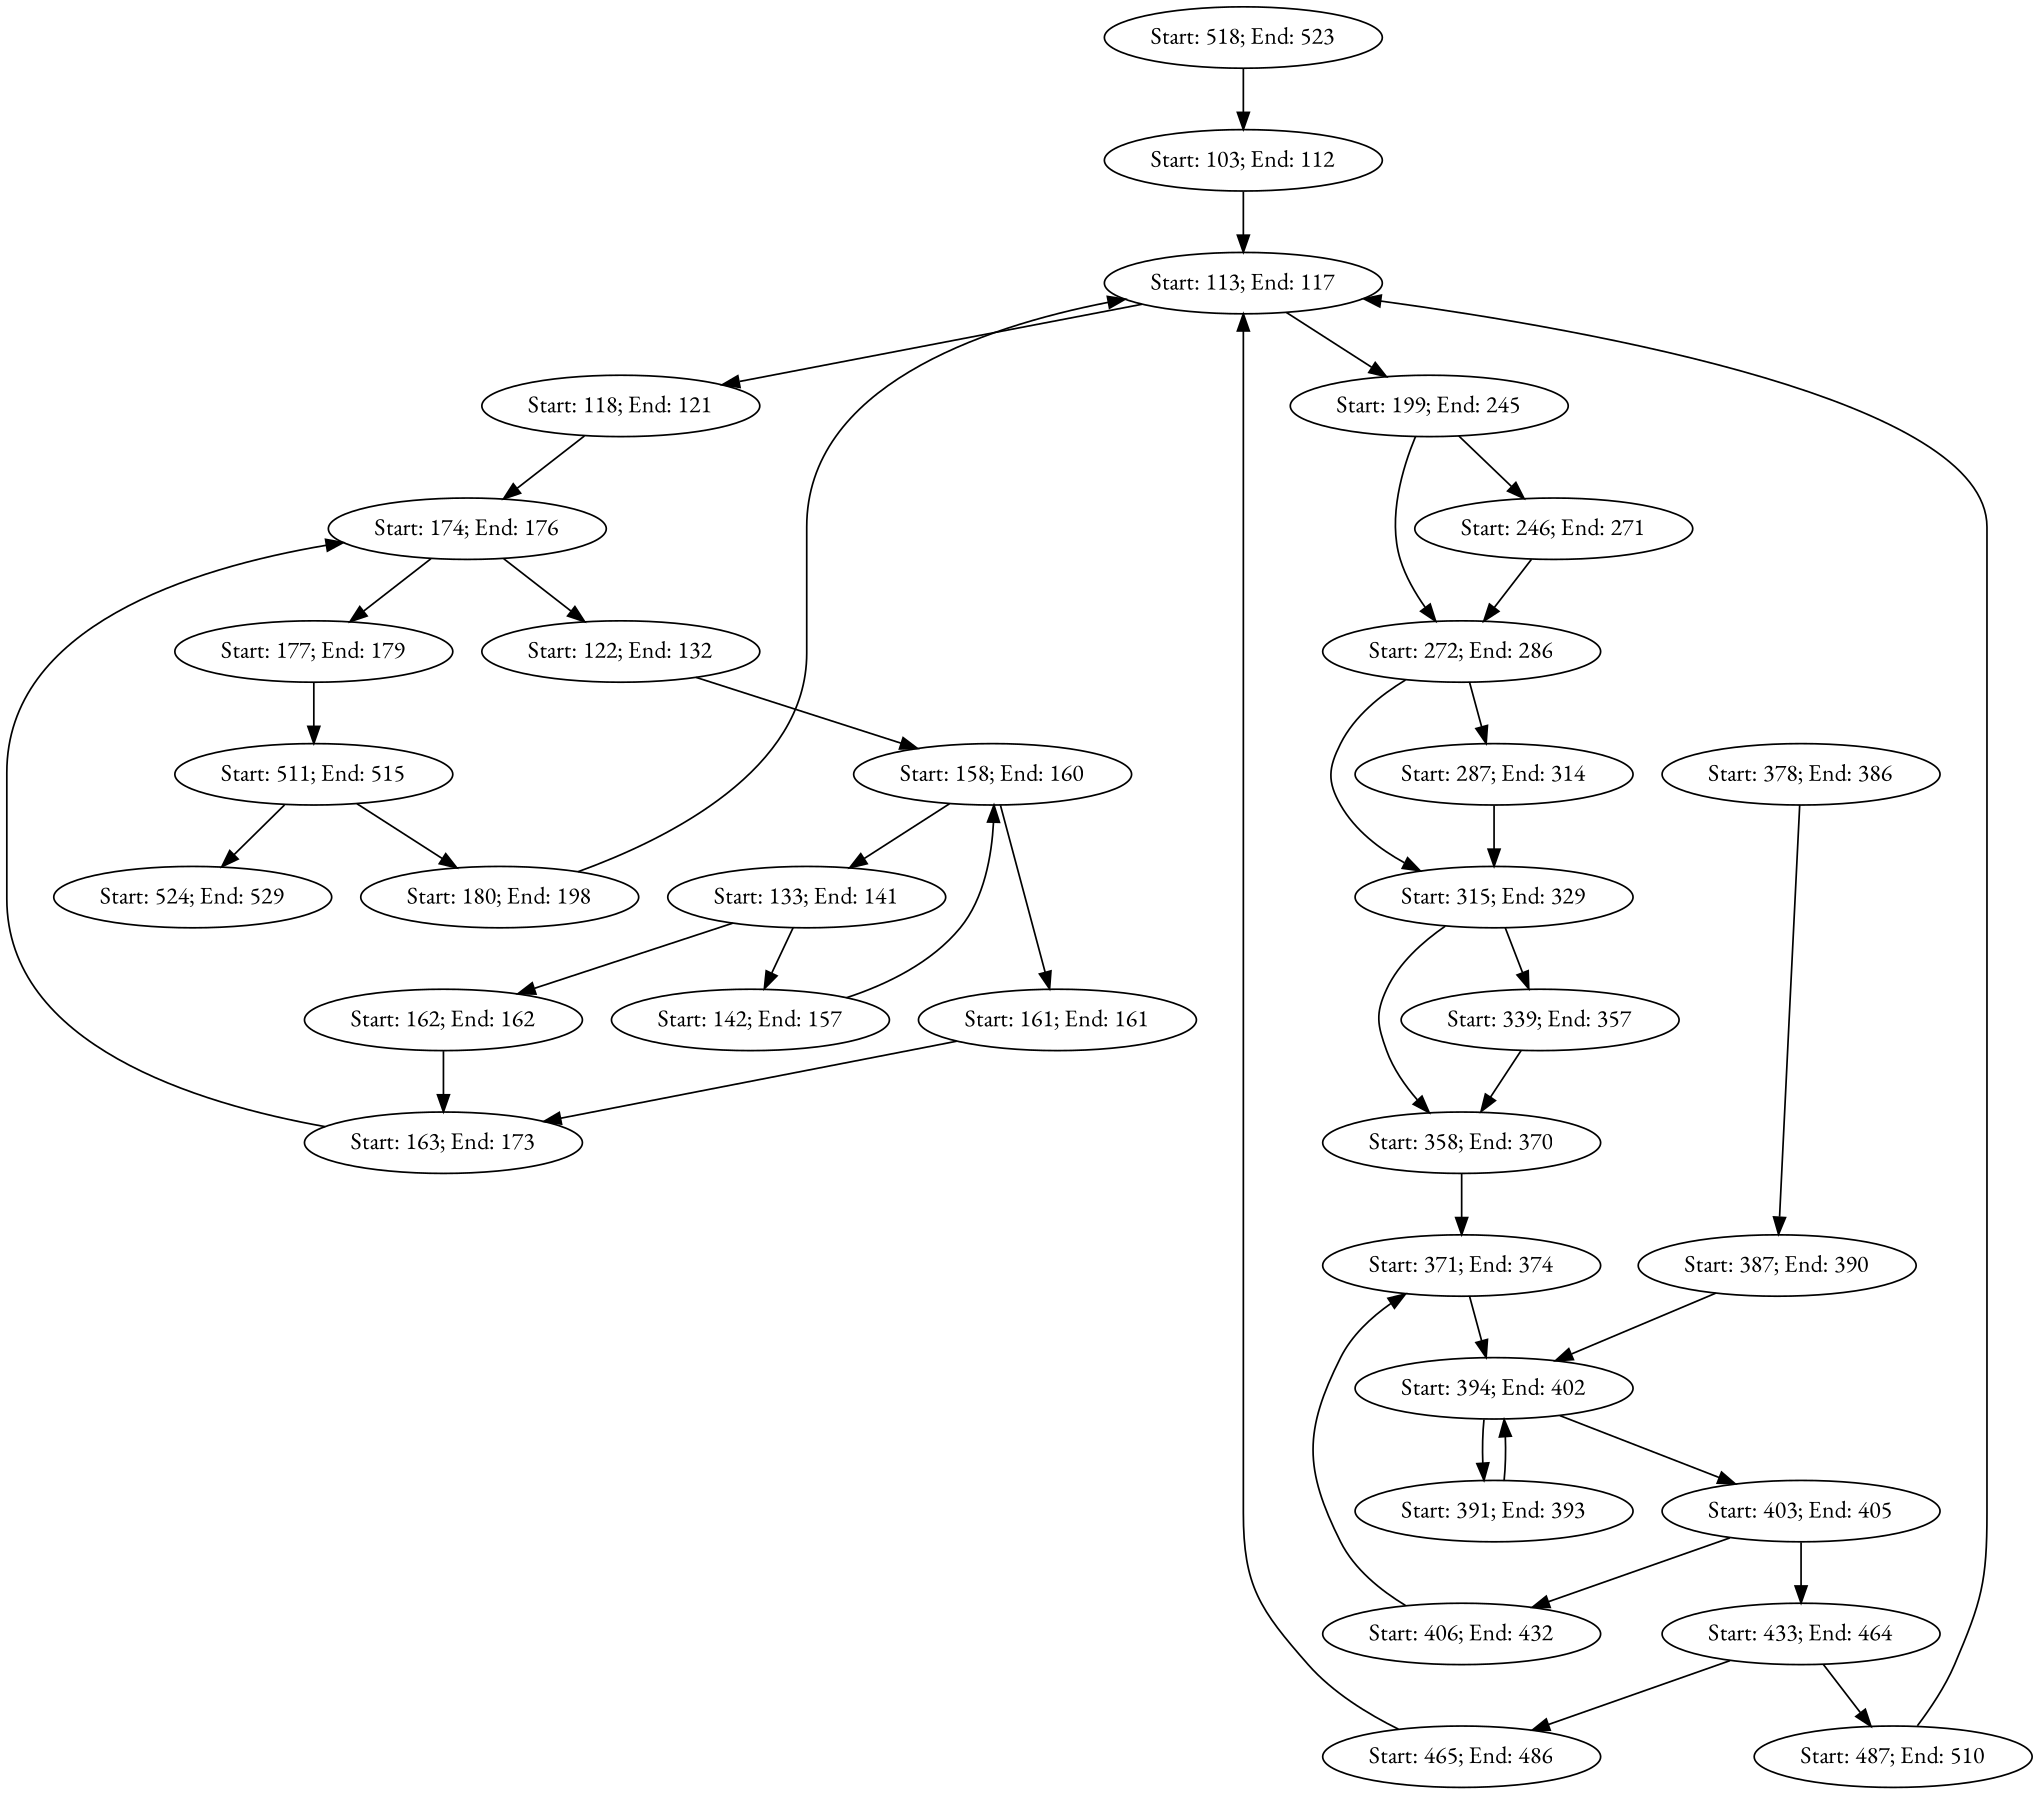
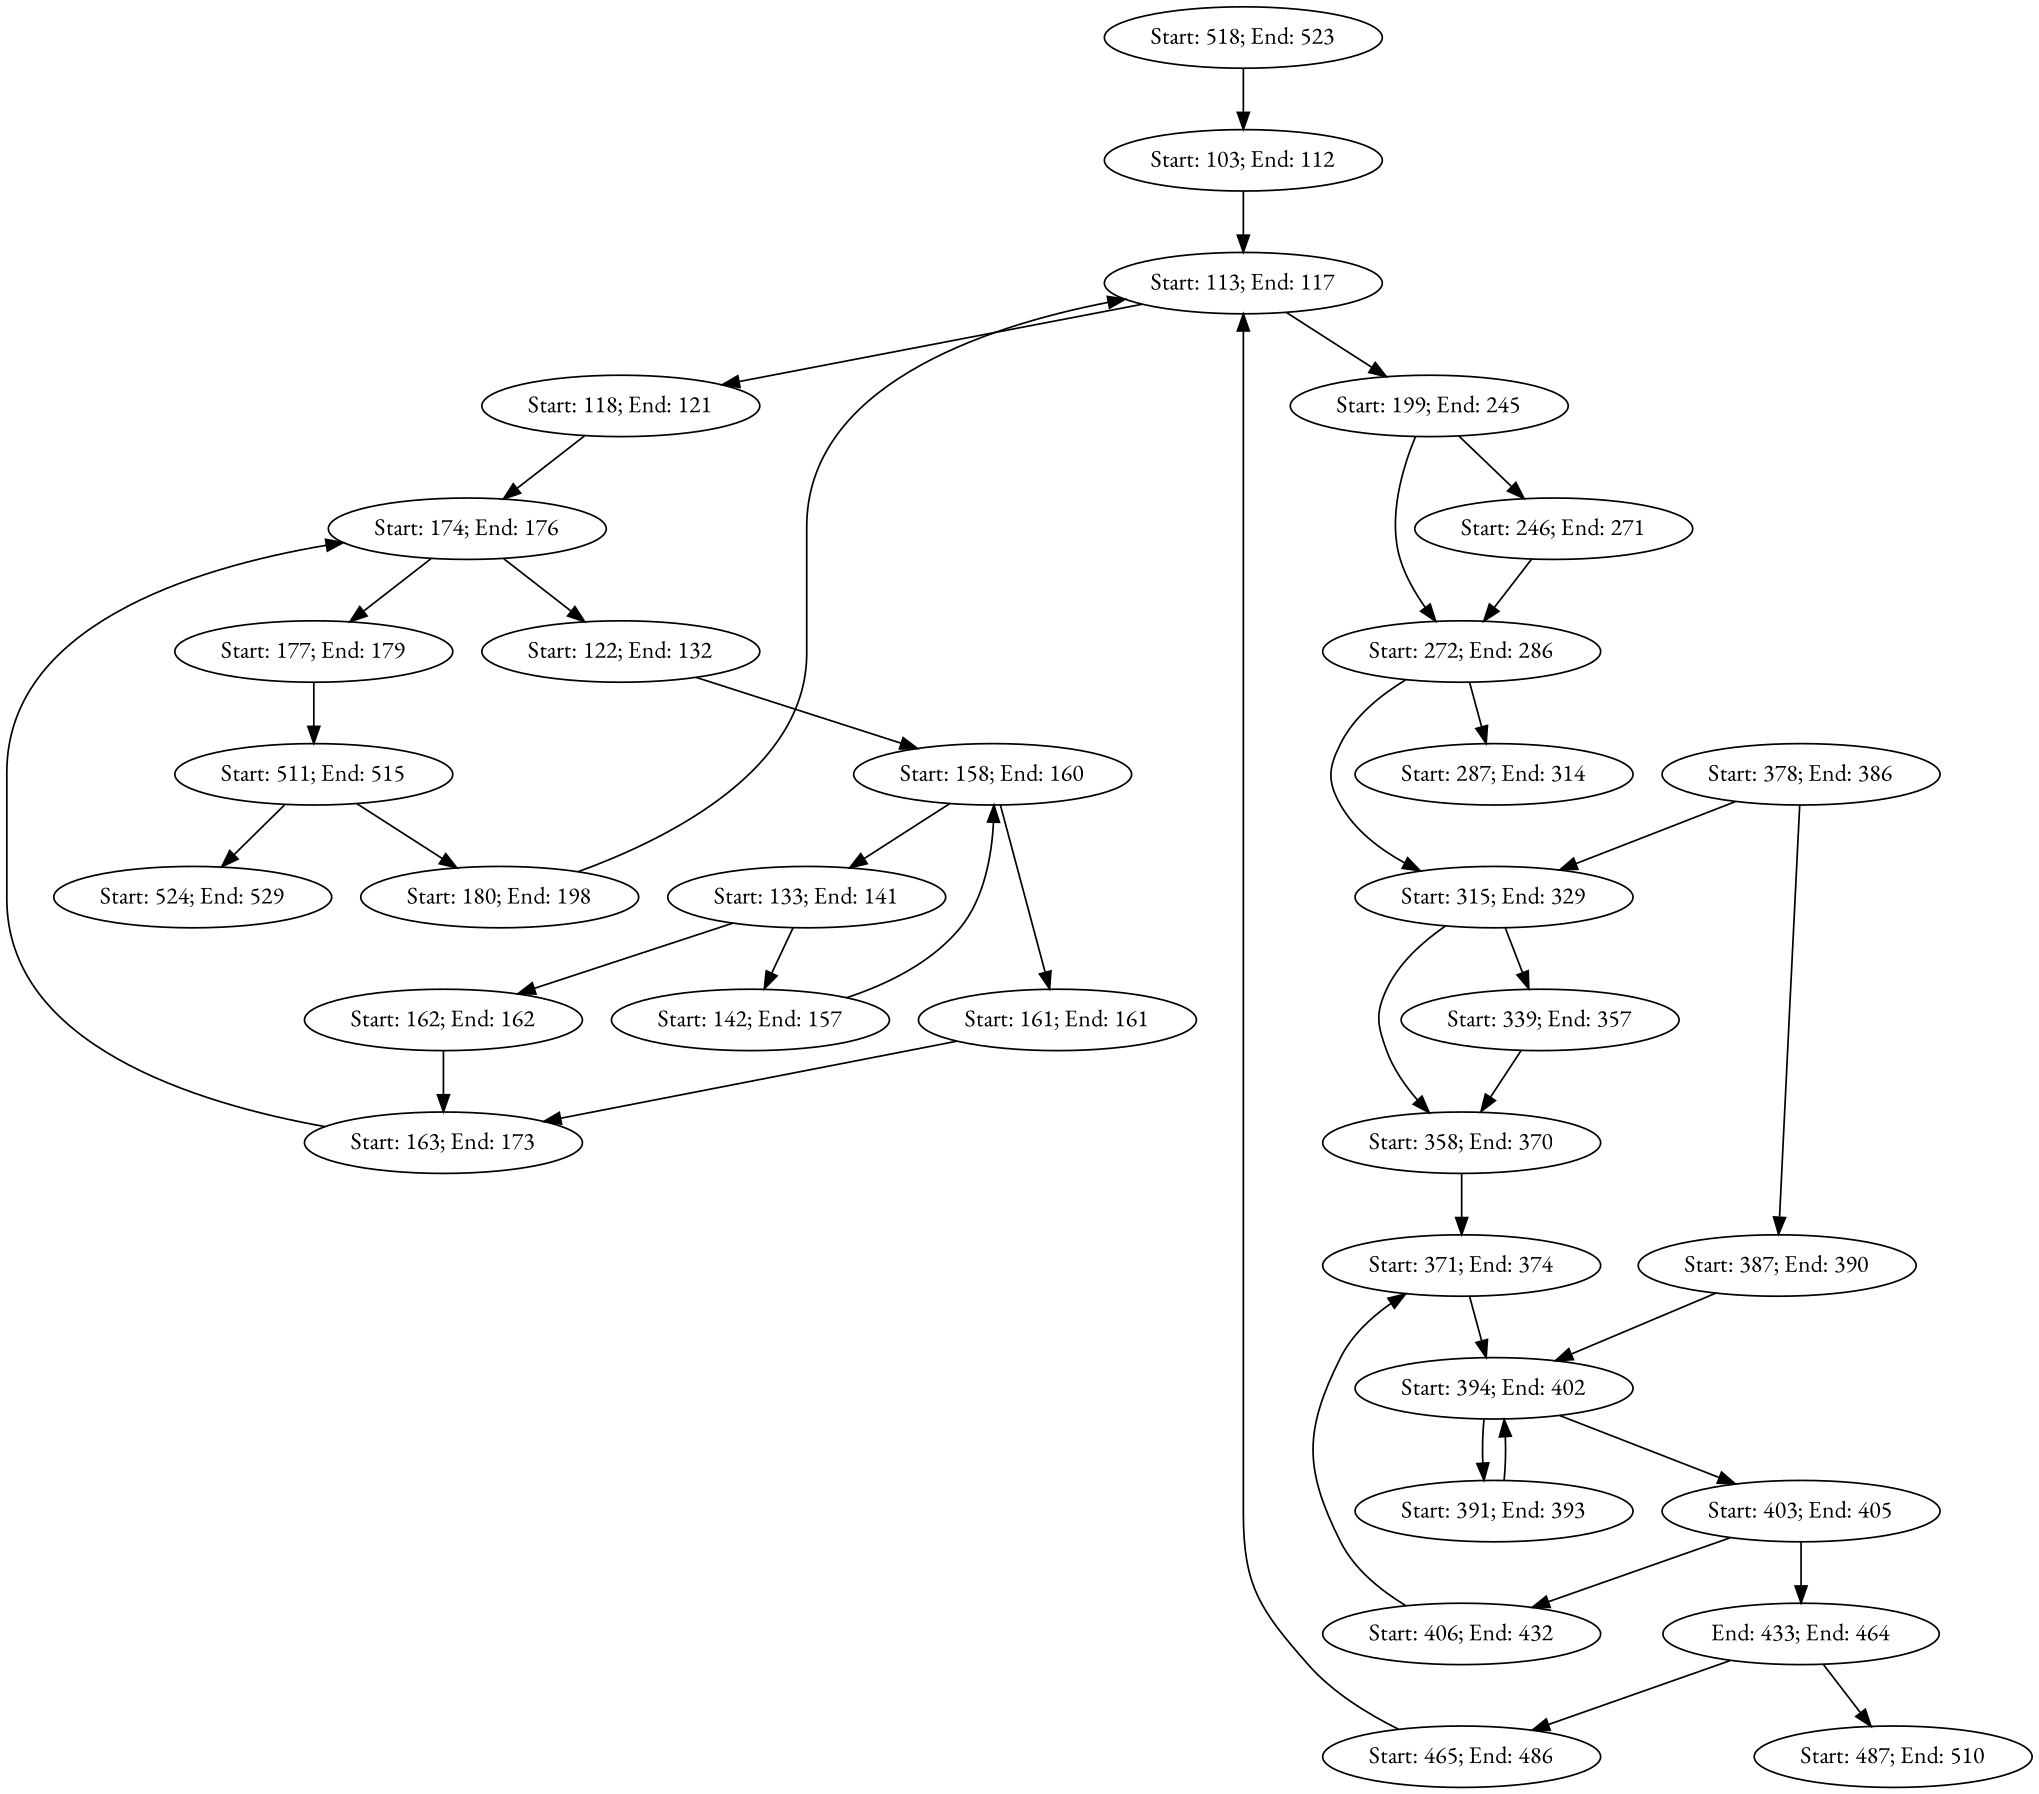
(1987, 798) -> none
(1494, 827) -> (1656, 833)
(1801, 1634) -> (1801, 1634)
